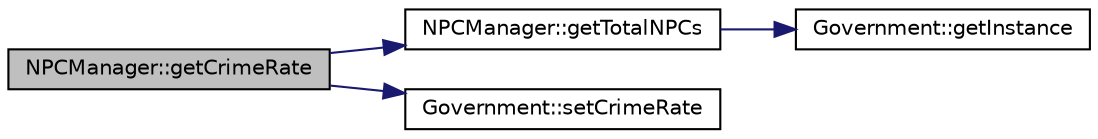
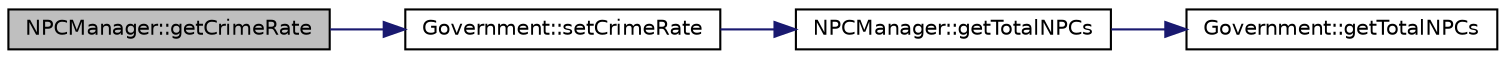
(943, 29) -> (1342, 29)
(357, 50) -> (747, 29)
